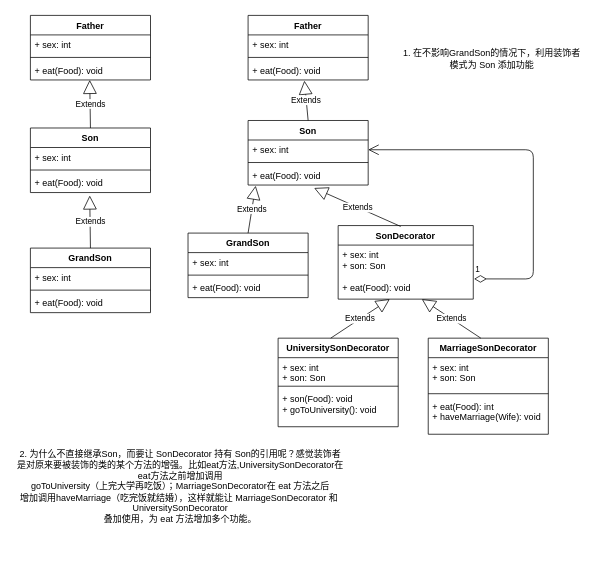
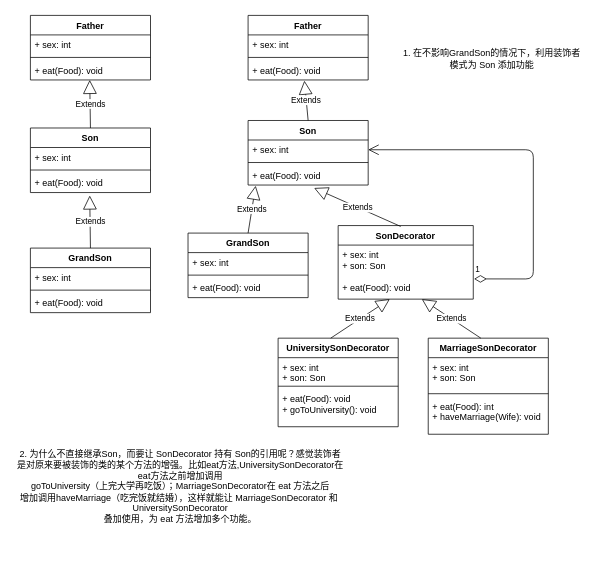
(320, 399) -> (320, 399)
